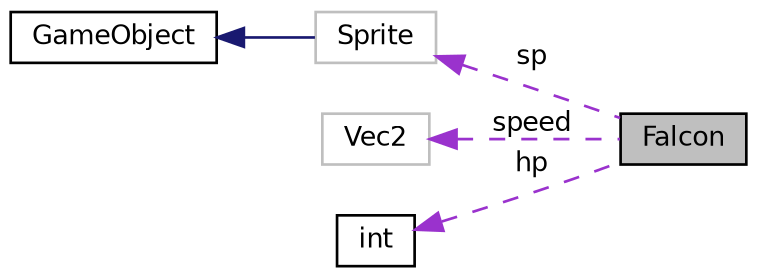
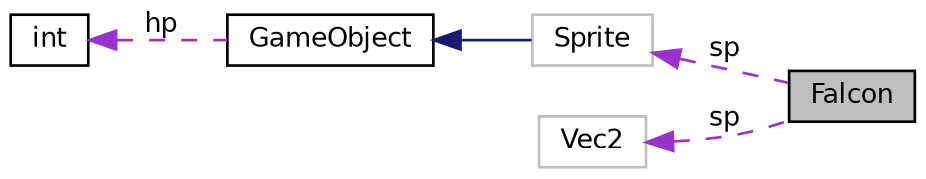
(528, 124) -> (721, 119)
(531, 193) -> (172, 40)
